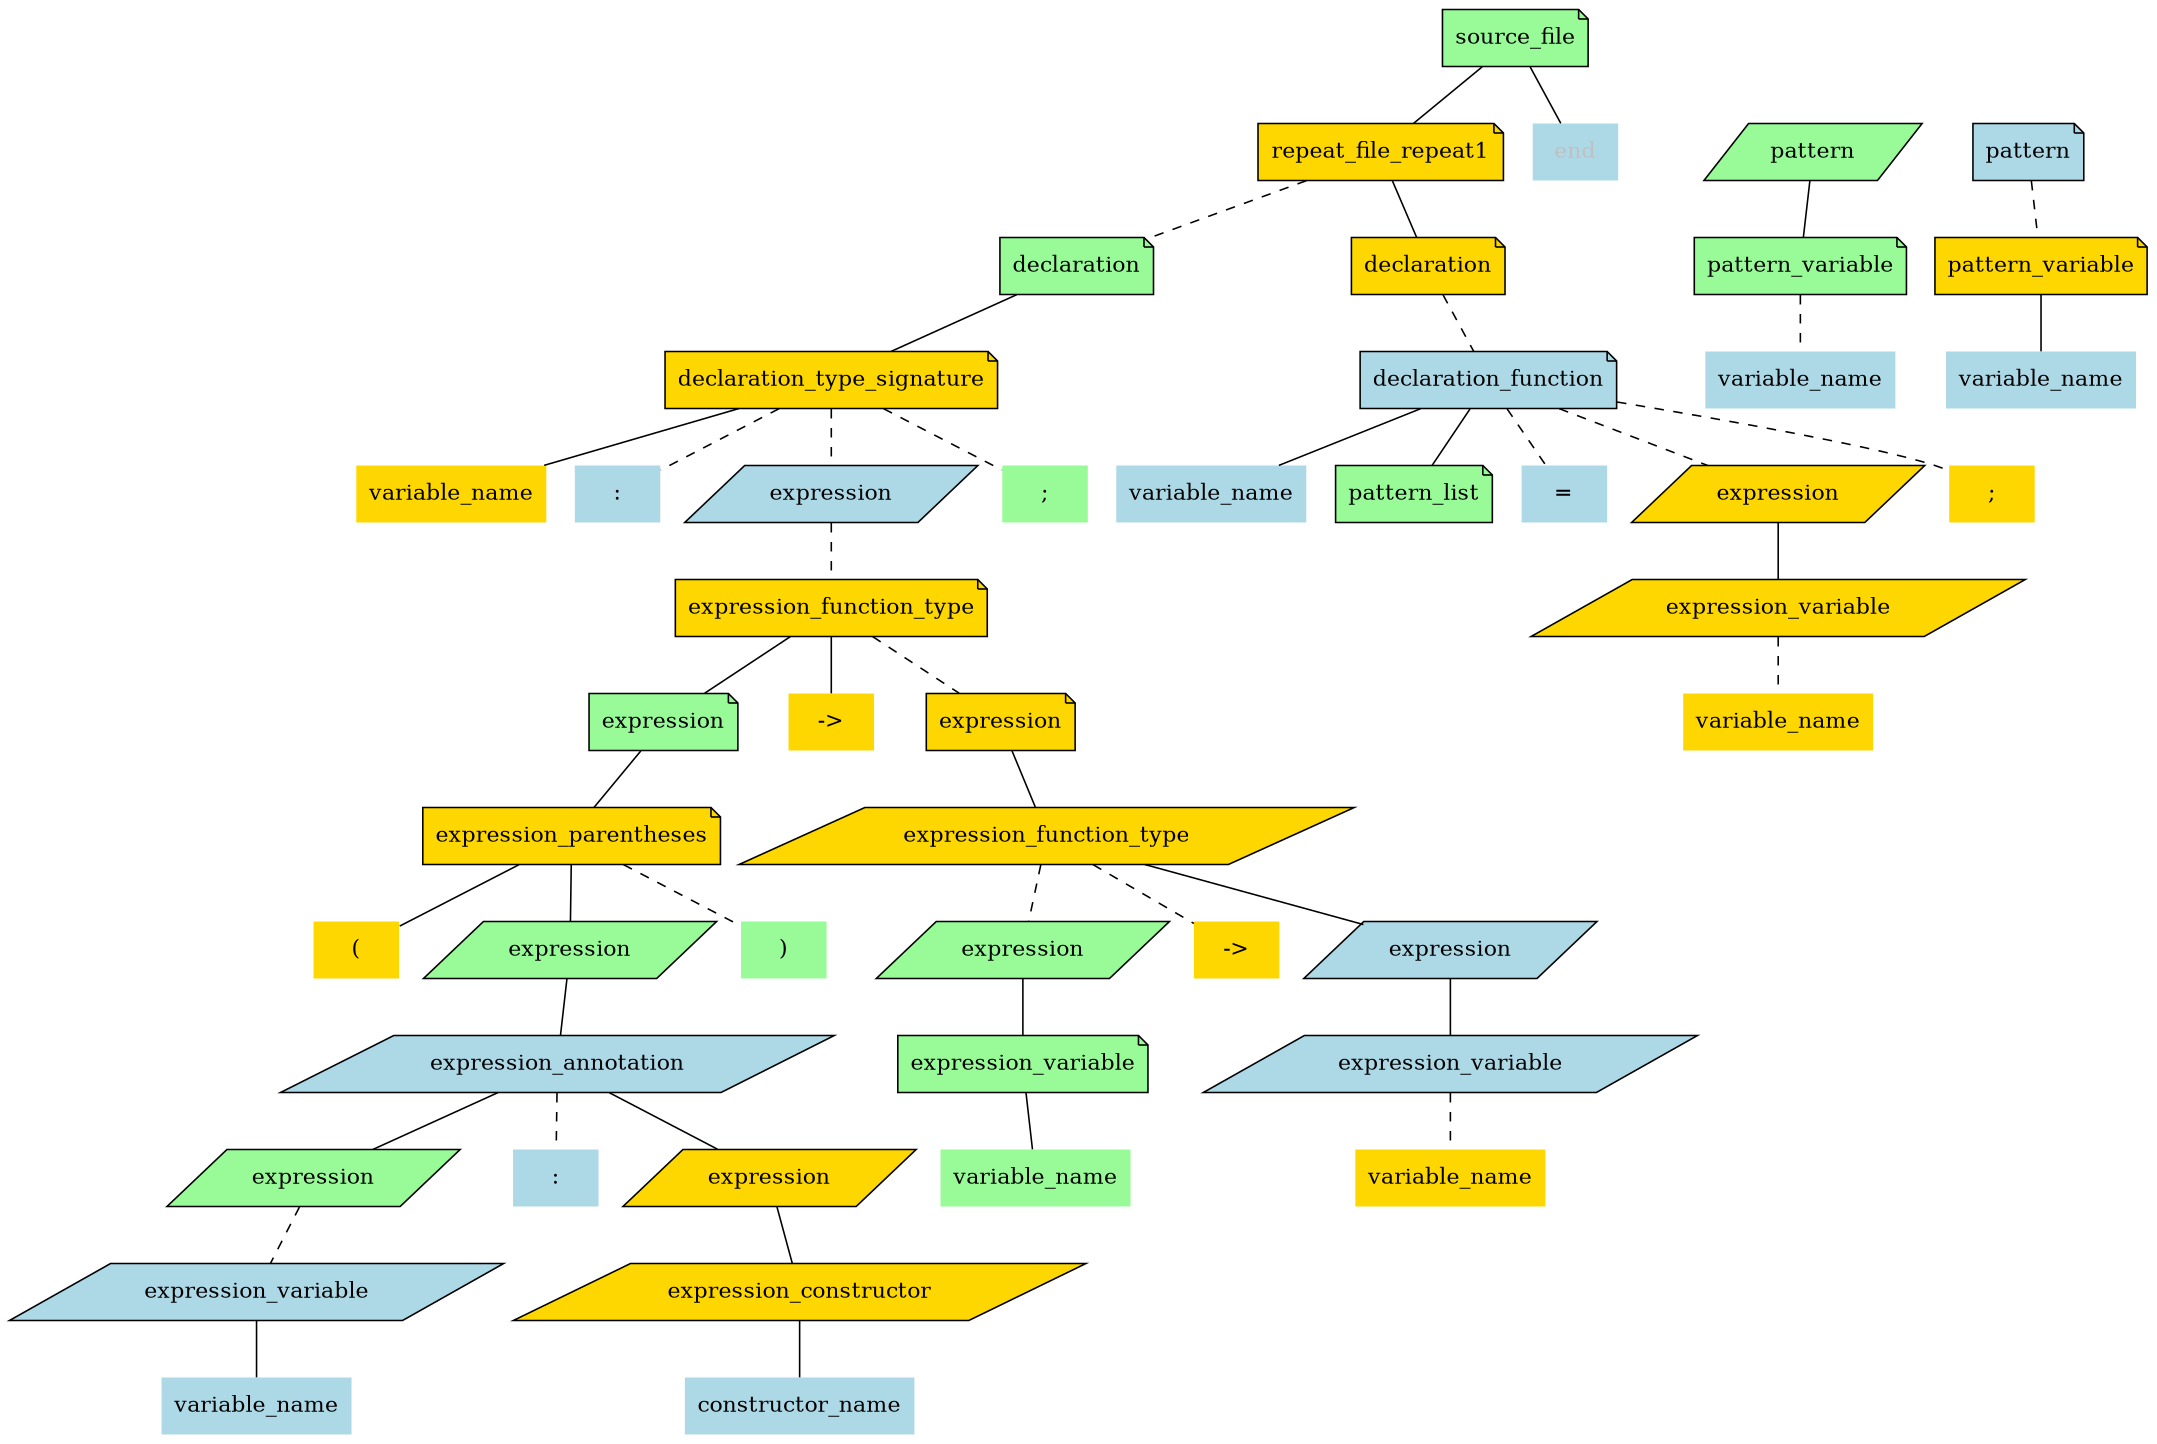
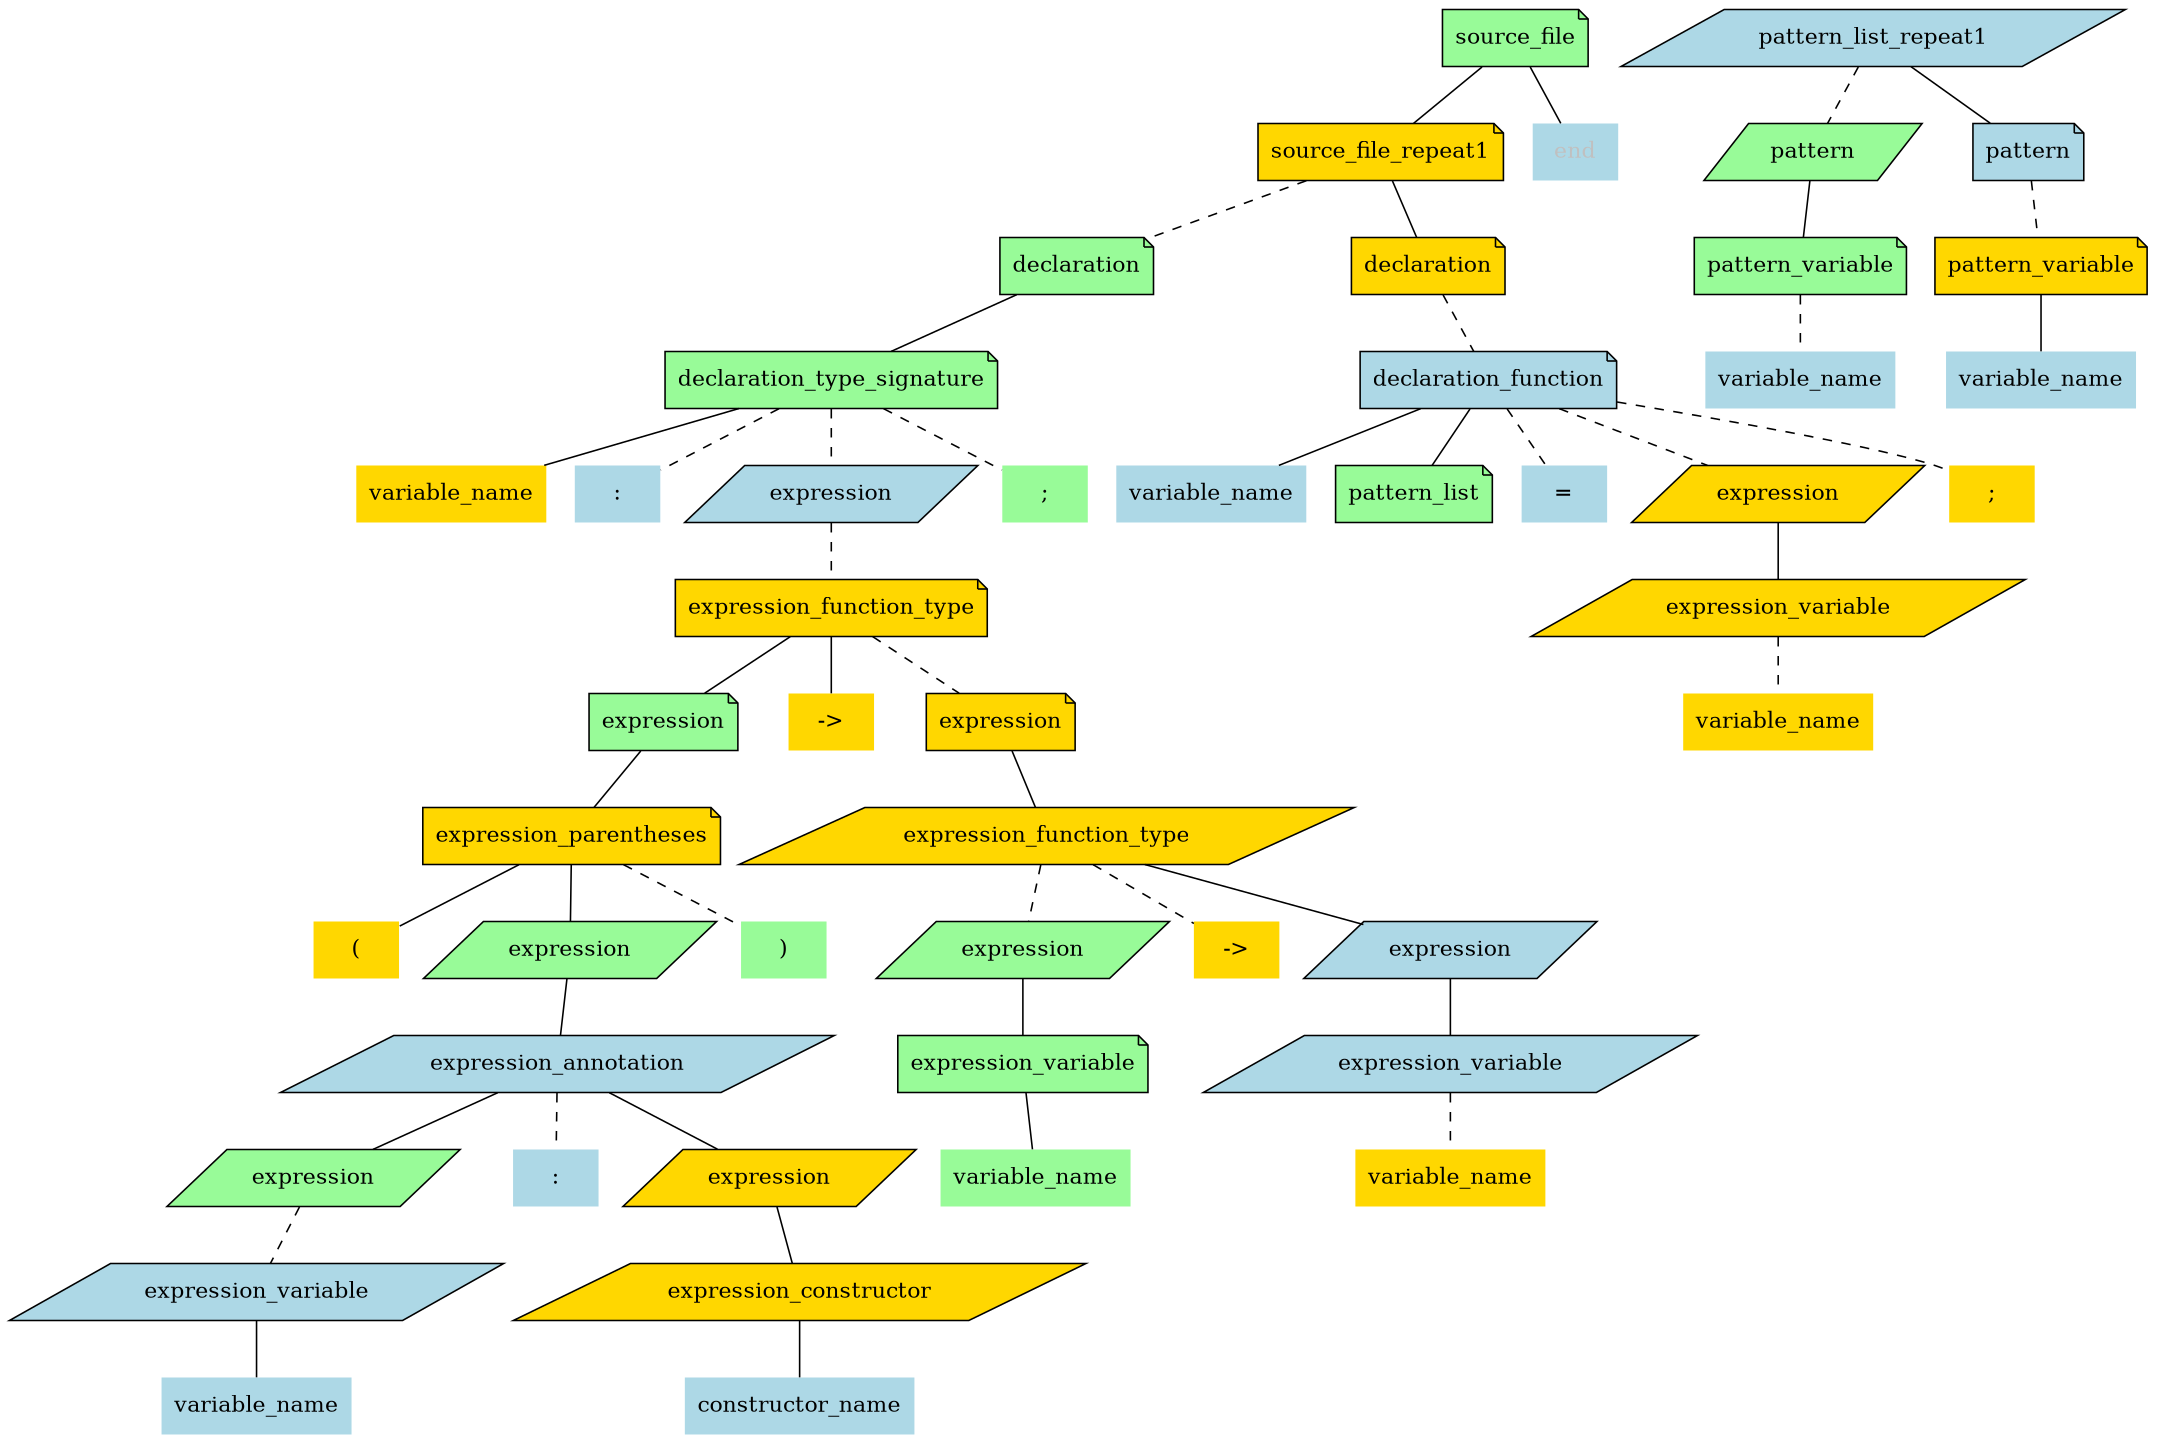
none -> (1873, 38)
(1381, 152) -> (1381, 152)
(831, 380) -> (831, 380)
